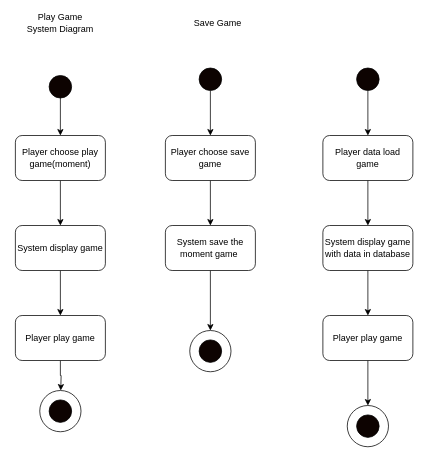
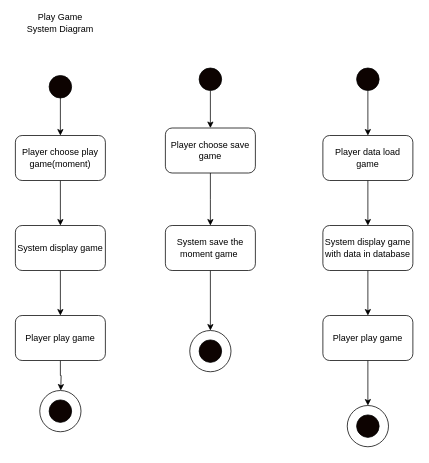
(218, 23) -> none
(210, 158) -> (210, 150)
